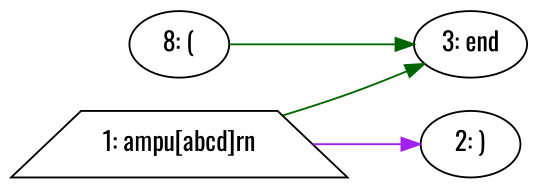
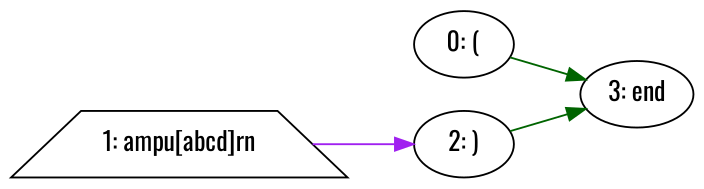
(179, 44) -> (464, 44)
(345, 95) -> (539, 123)
